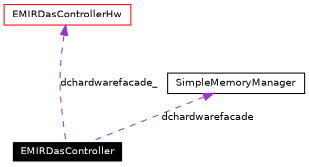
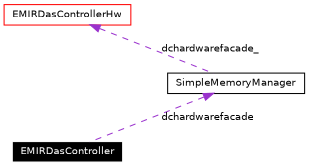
(60, 89) -> (157, 51)
